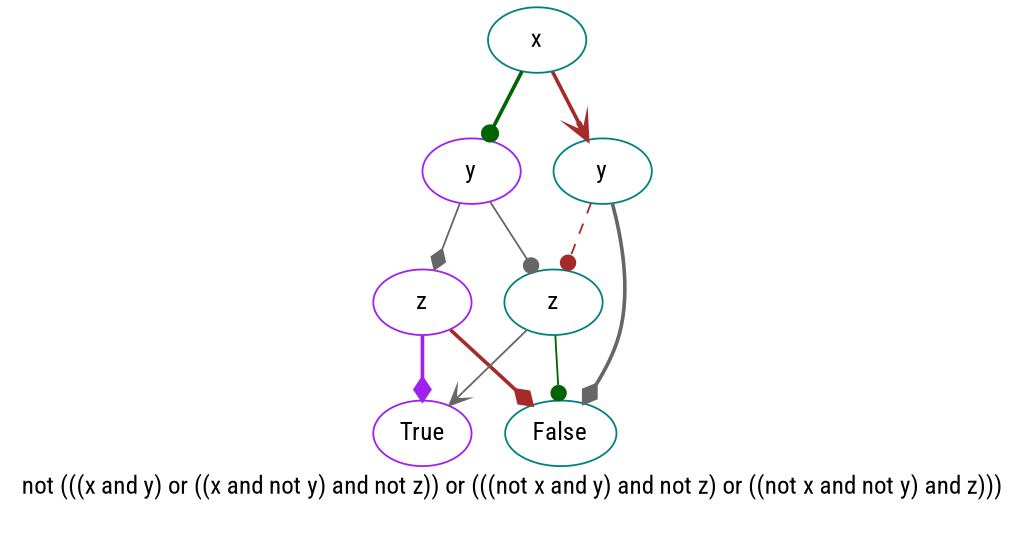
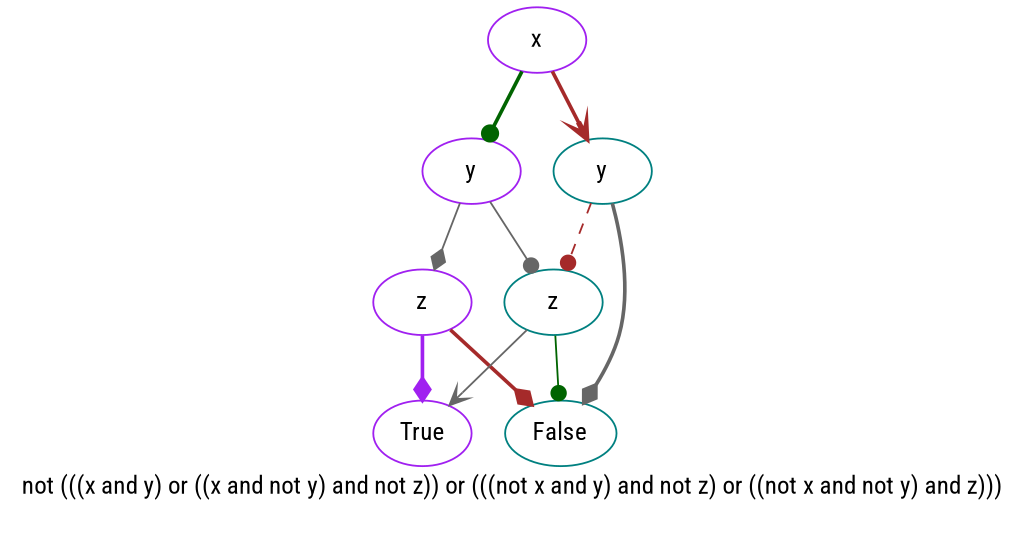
(537, 40) -> (537, 40)
